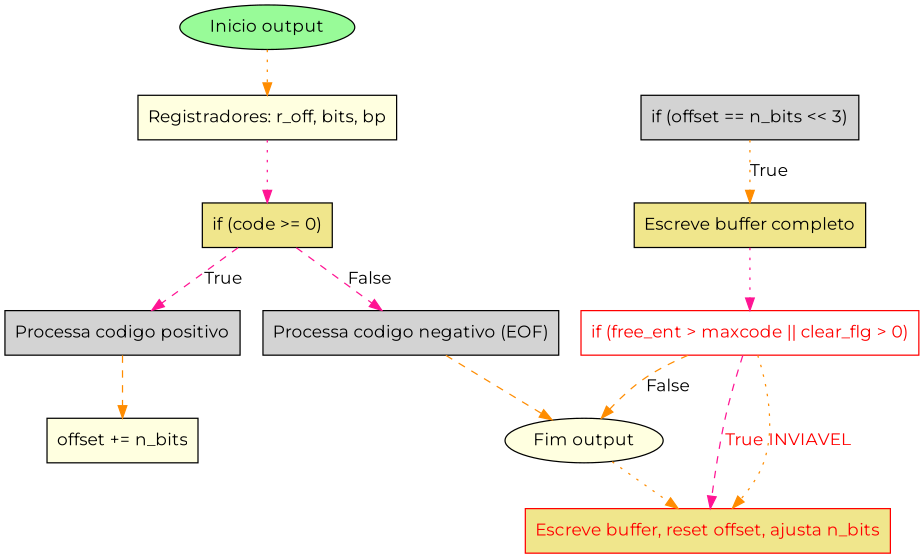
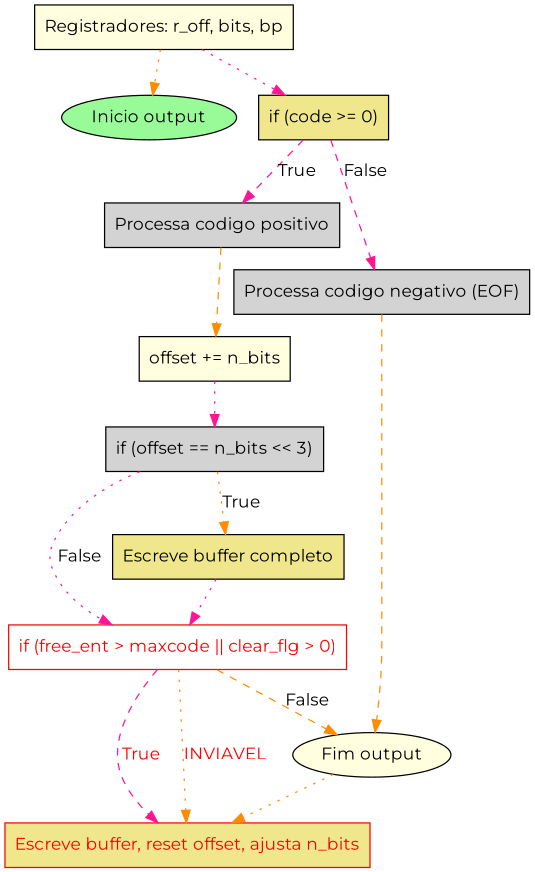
(267, 66) -> (158, 66)
none -> (215, 398)
none -> (57, 535)
